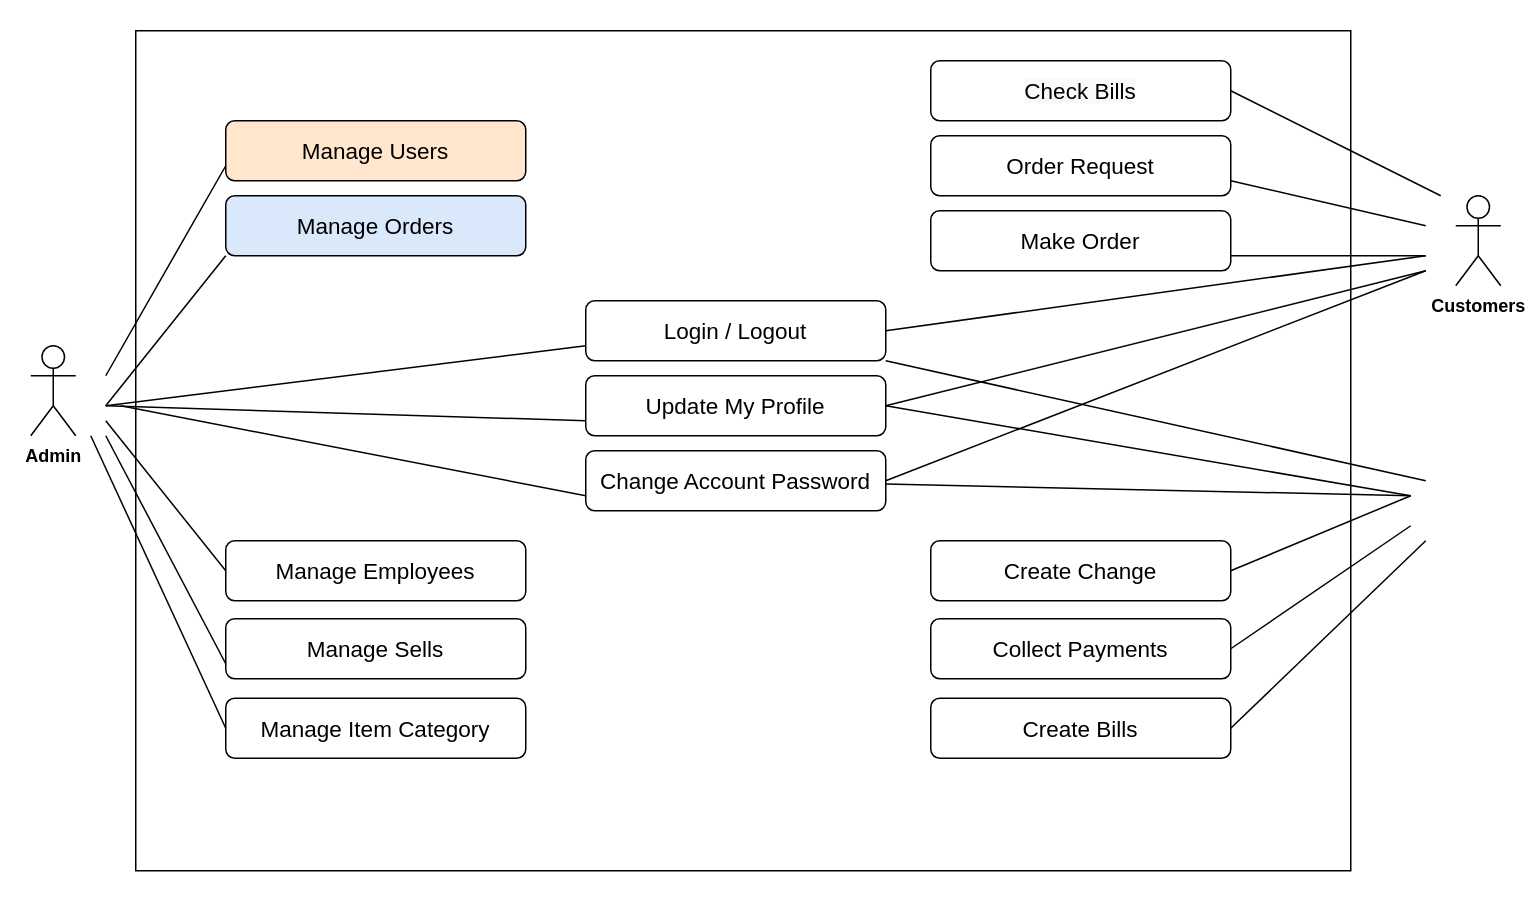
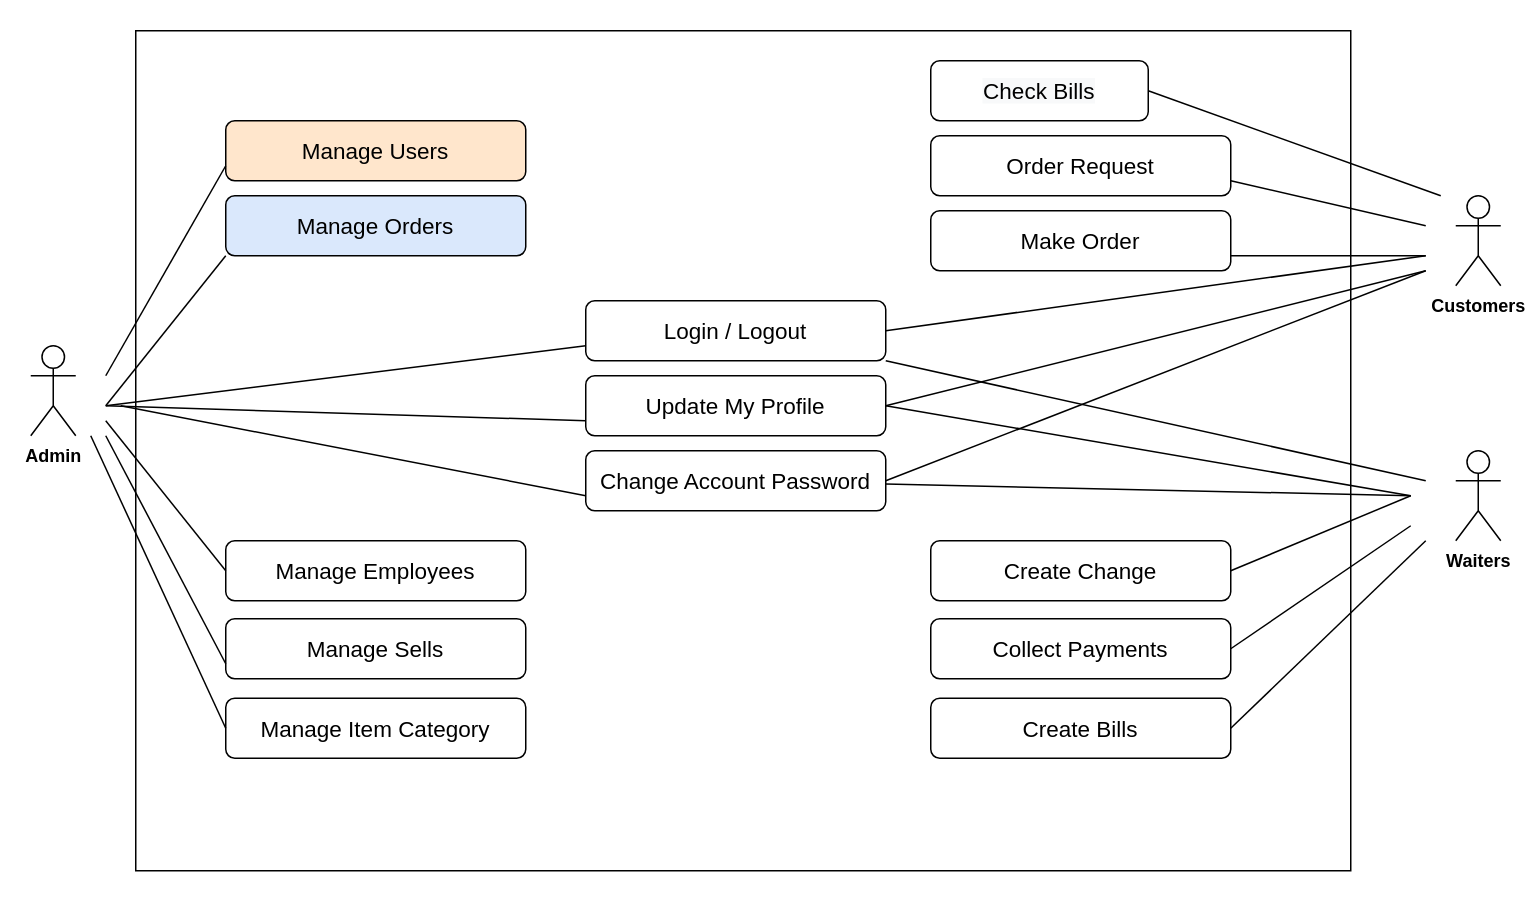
(1081, 91) -> (1040, 91)
none -> (1478, 496)
